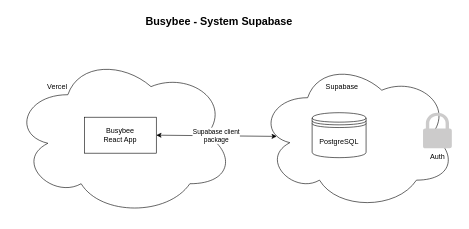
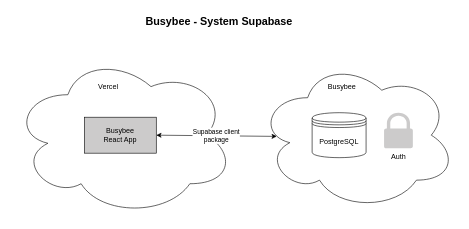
(57, 87) -> (108, 87)
(342, 87) -> (342, 87)
(438, 131) -> (399, 131)
(120, 135) -> (120, 135)
